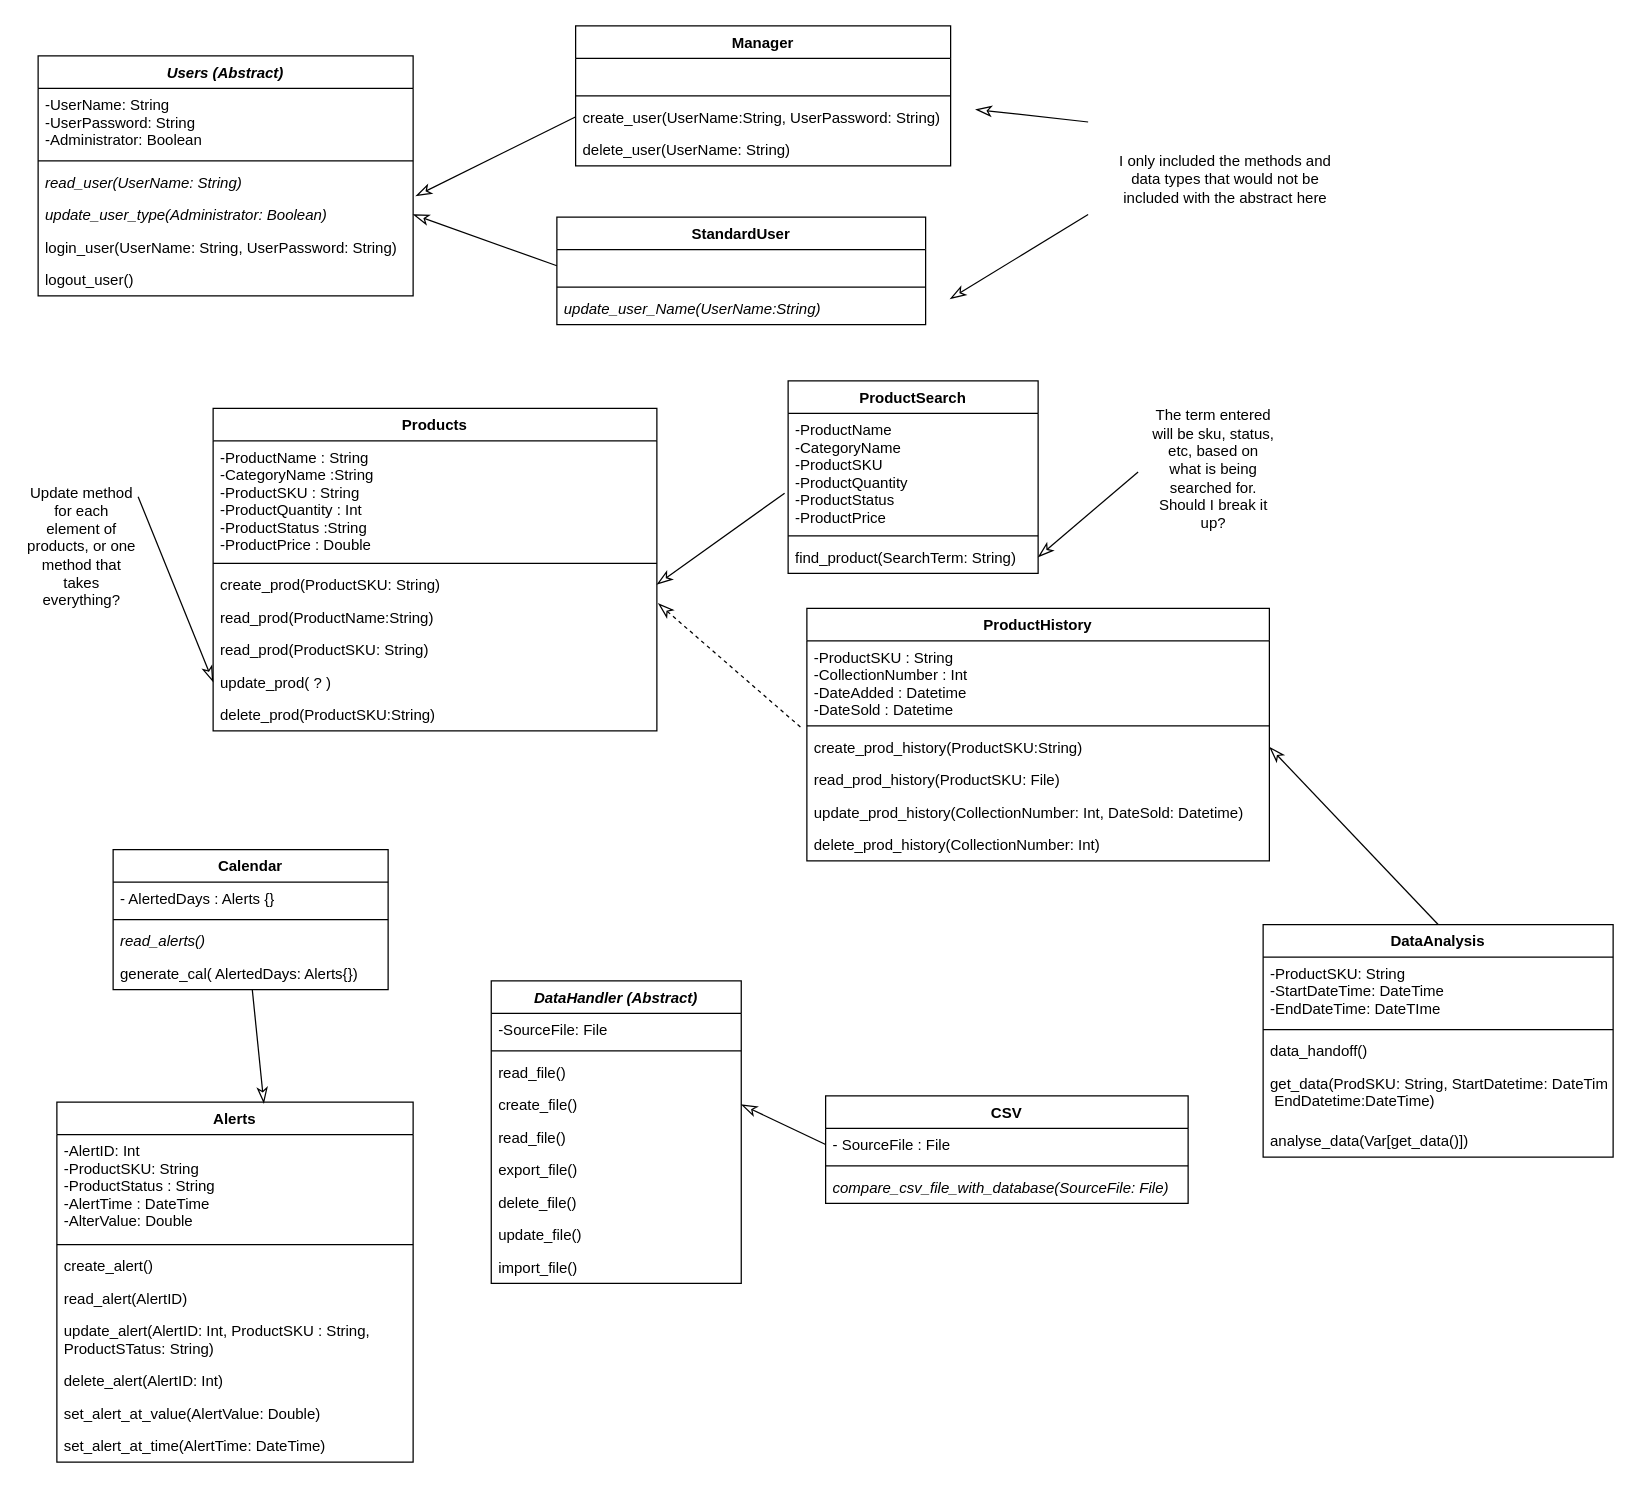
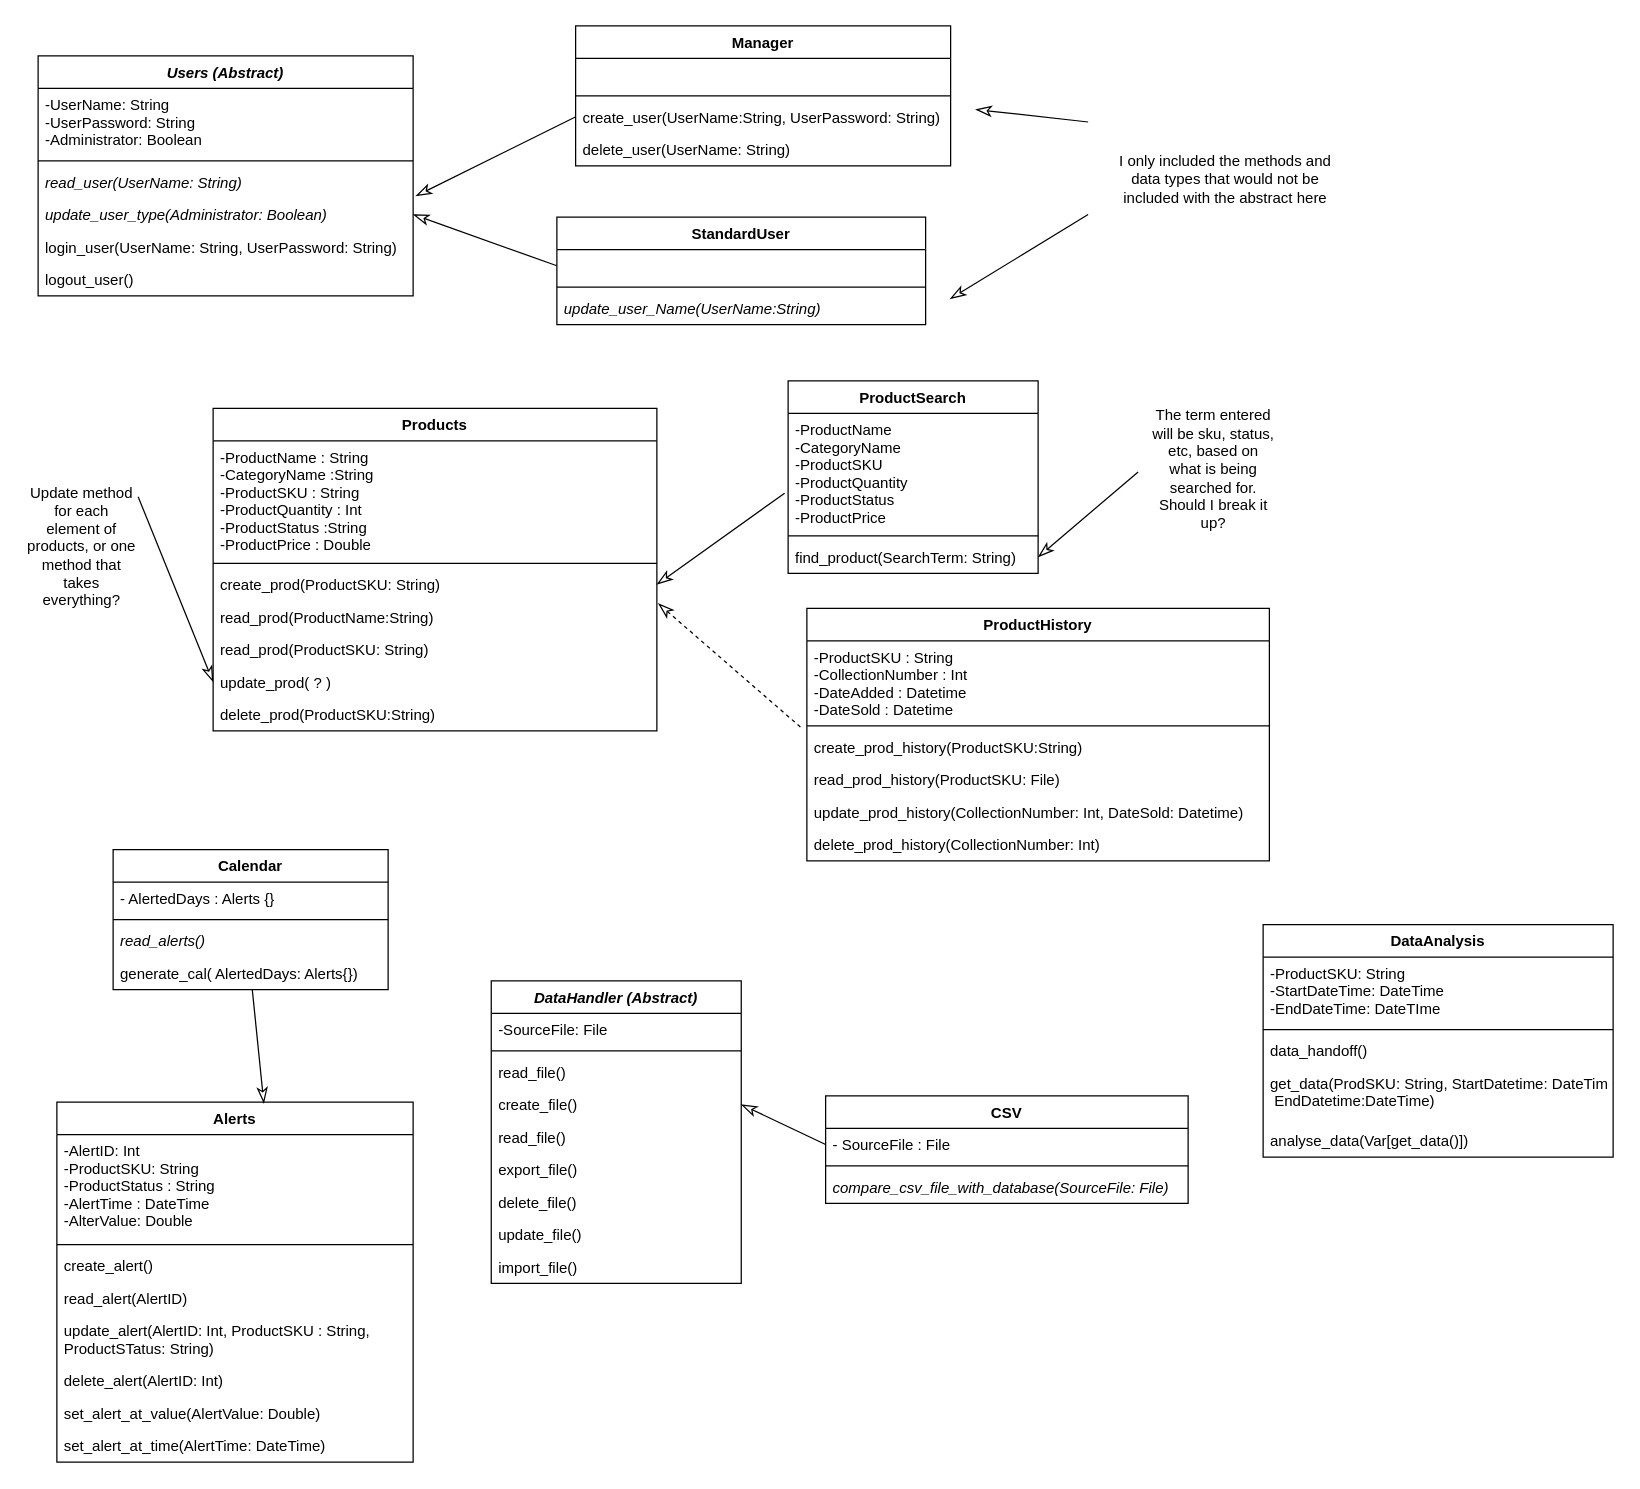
(1358, 840) -> none
